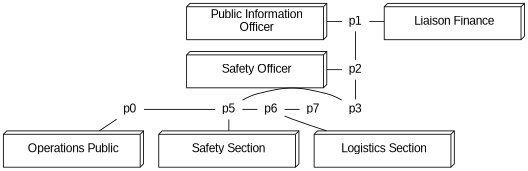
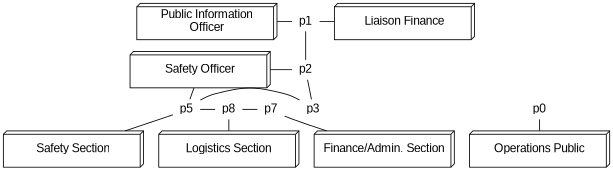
(180, 109) -> (192, 94)
(271, 109) -> (229, 109)
none -> (384, 149)
